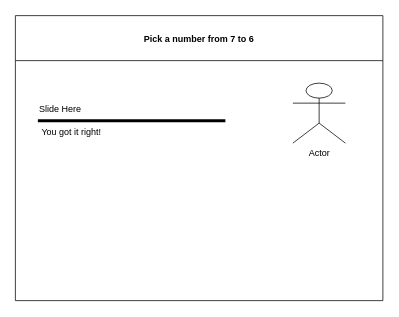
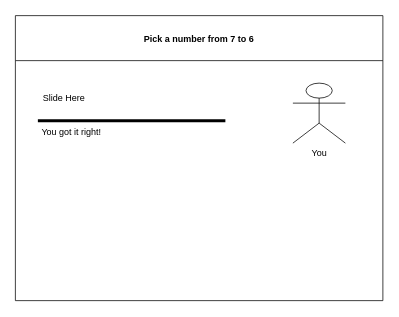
(60, 109) -> (64, 98)
(320, 154) -> (320, 154)
